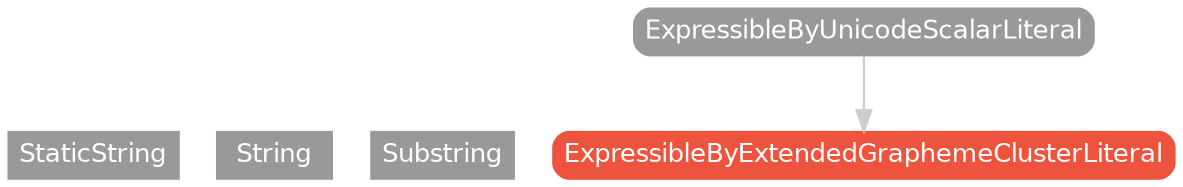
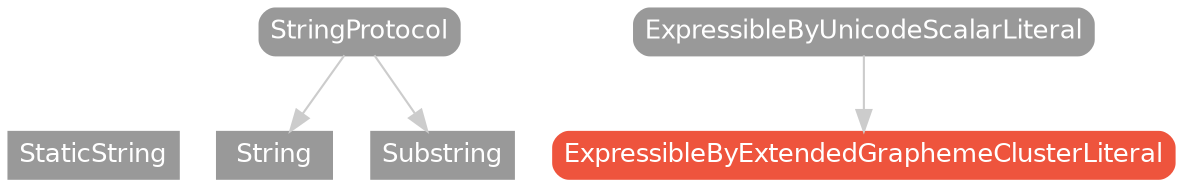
none -> (360, 32)
